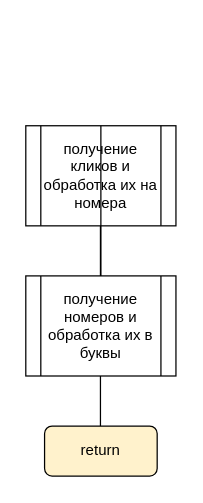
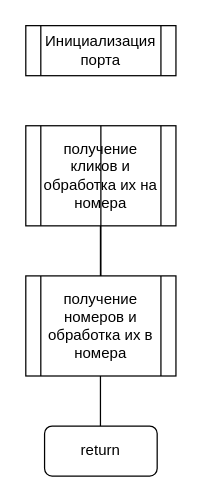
none -> (101, 51)
(101, 326) -> (101, 326)
(101, 451) -> (101, 451)
